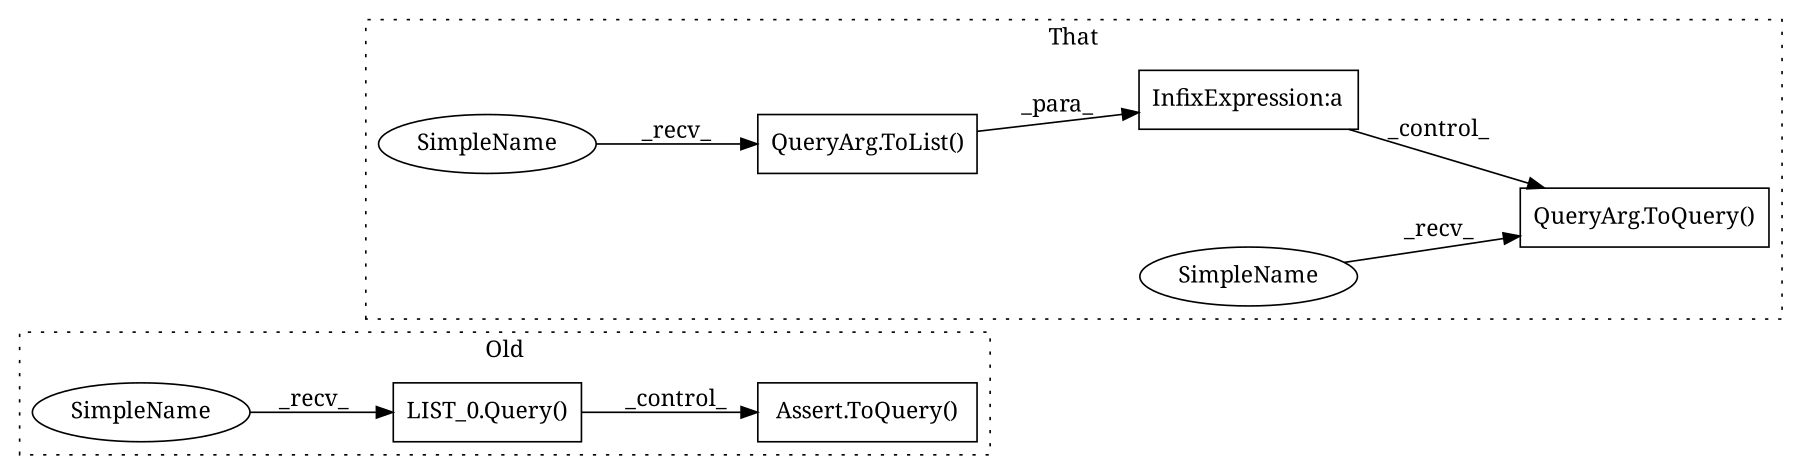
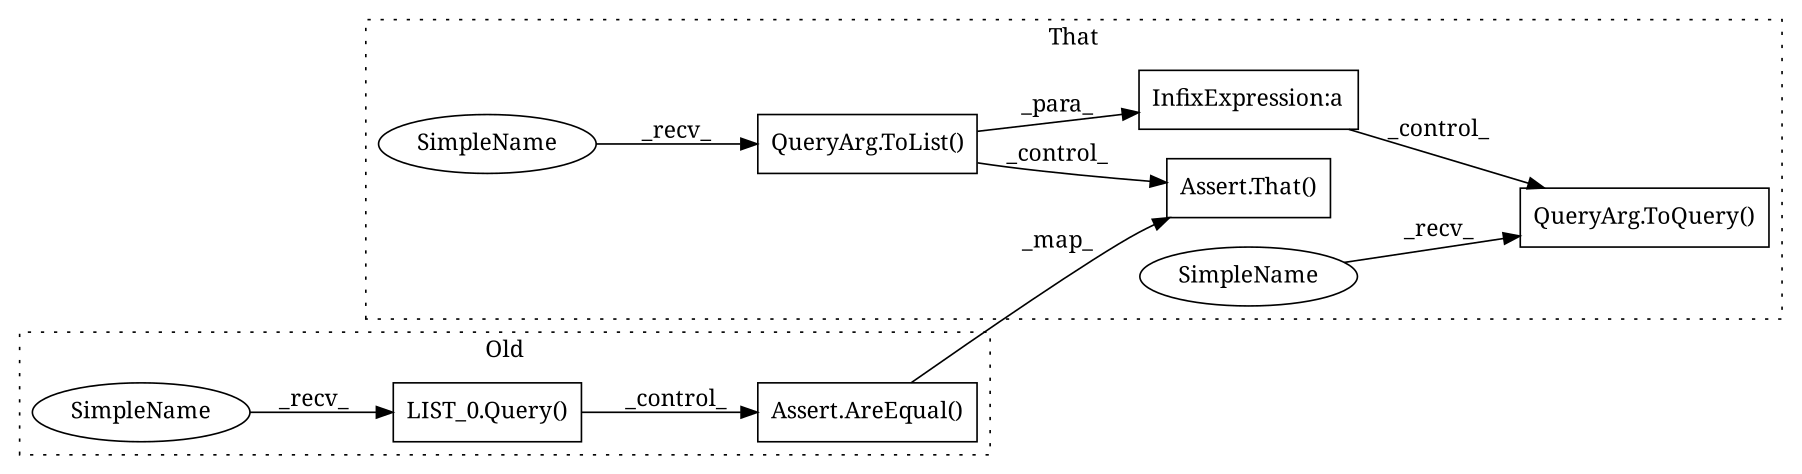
none -> (1249, 188)
(867, 412) -> (867, 412)
